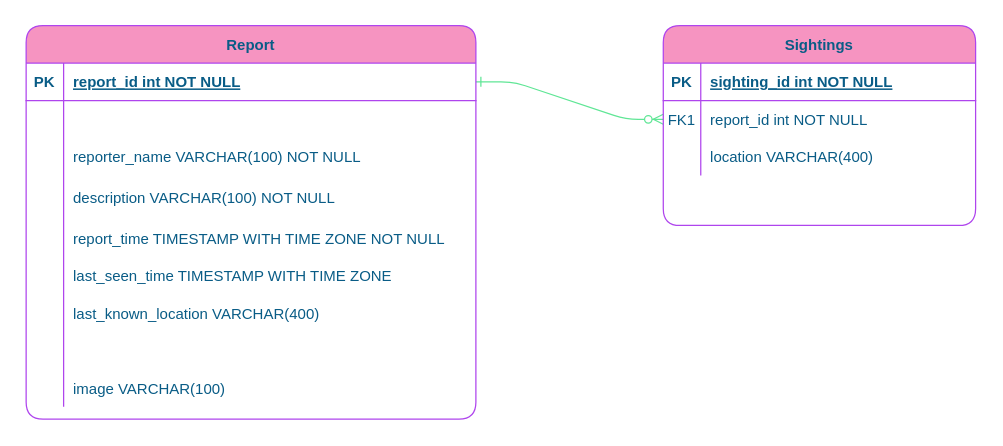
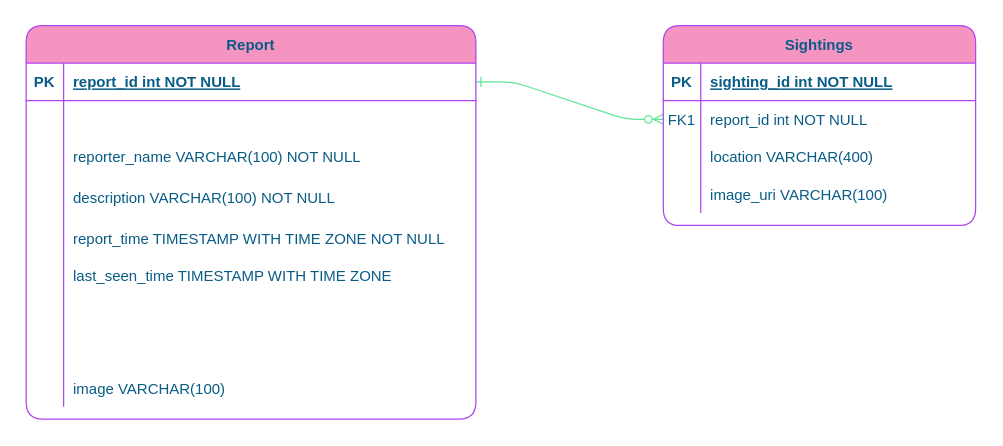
none -> (838, 194)
(269, 313) -> none
